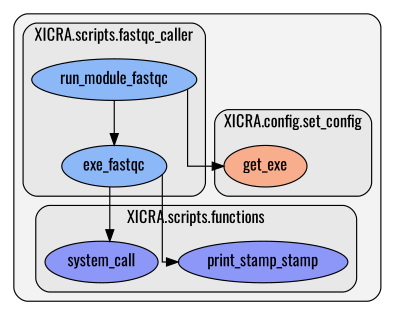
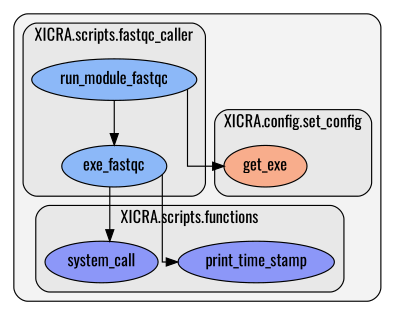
(263, 262) -> (256, 262)
